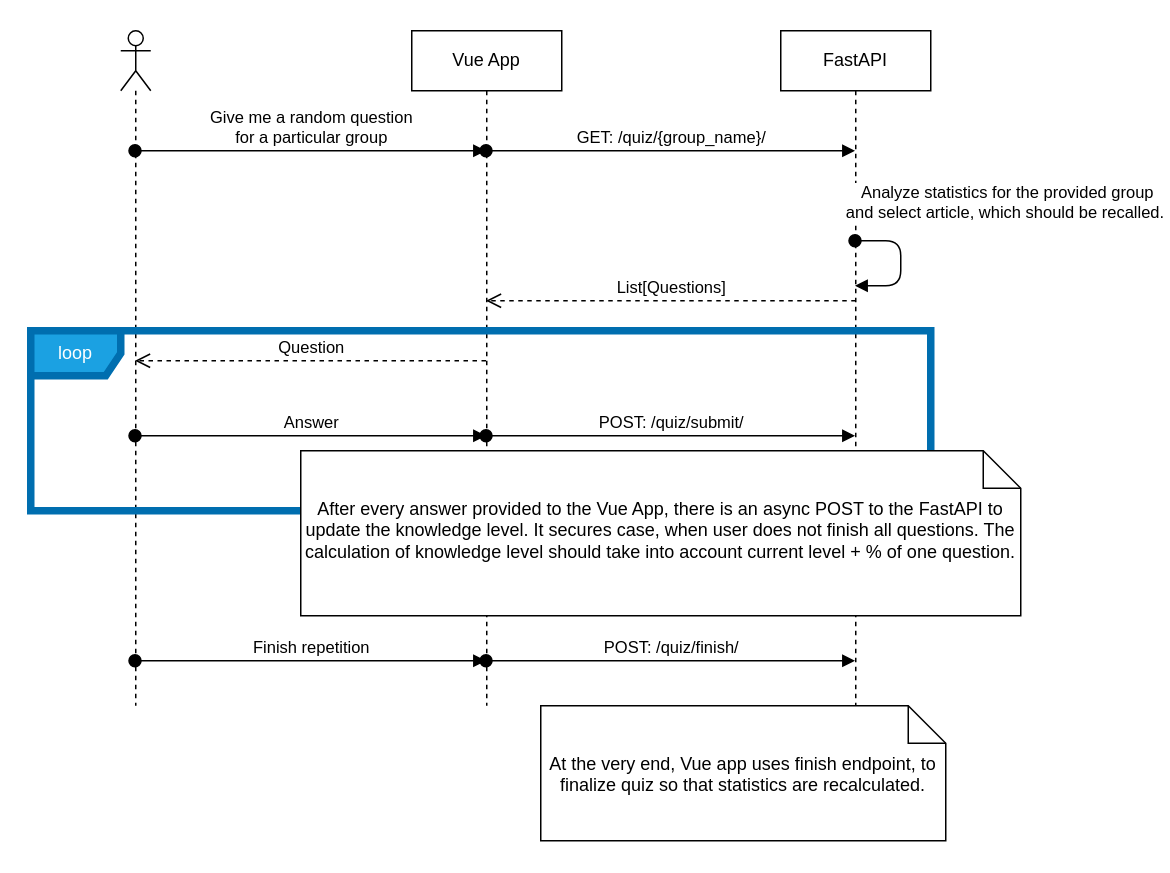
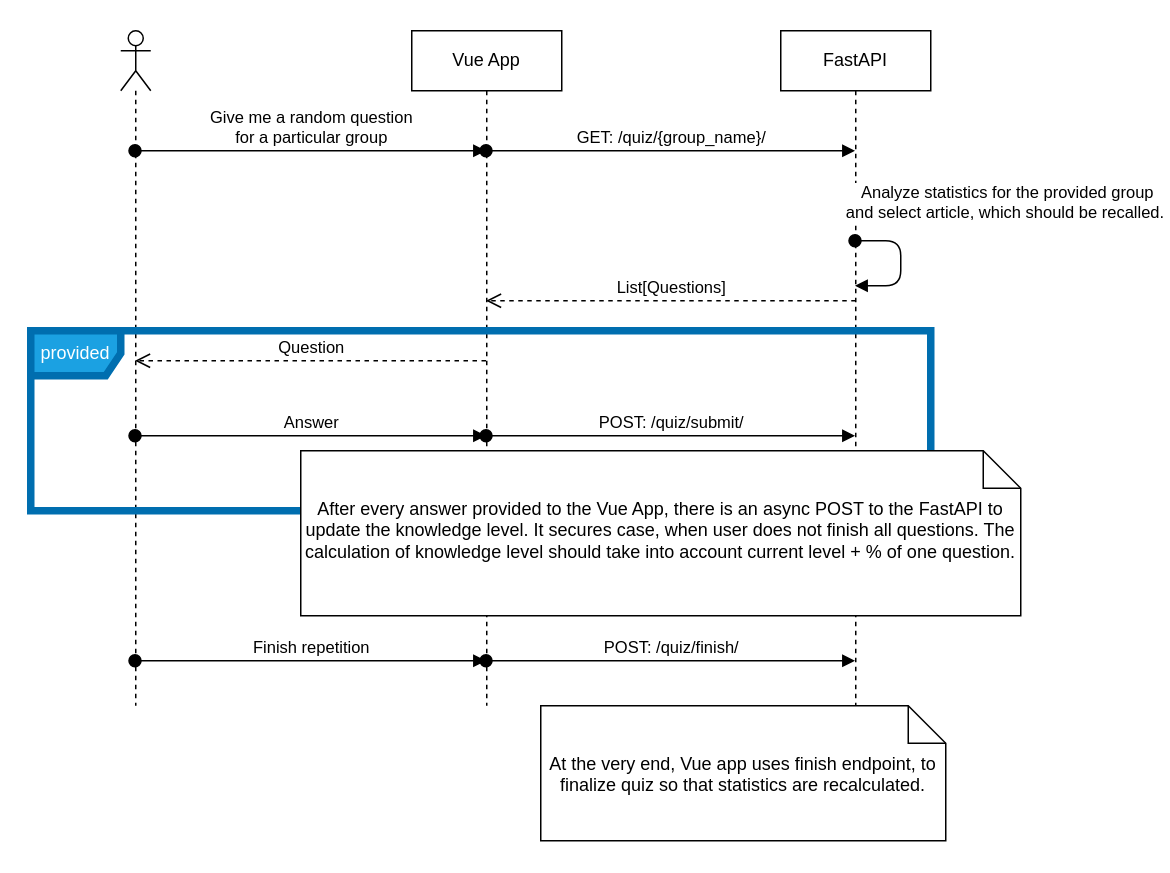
(76, 353) -> (76, 353)
